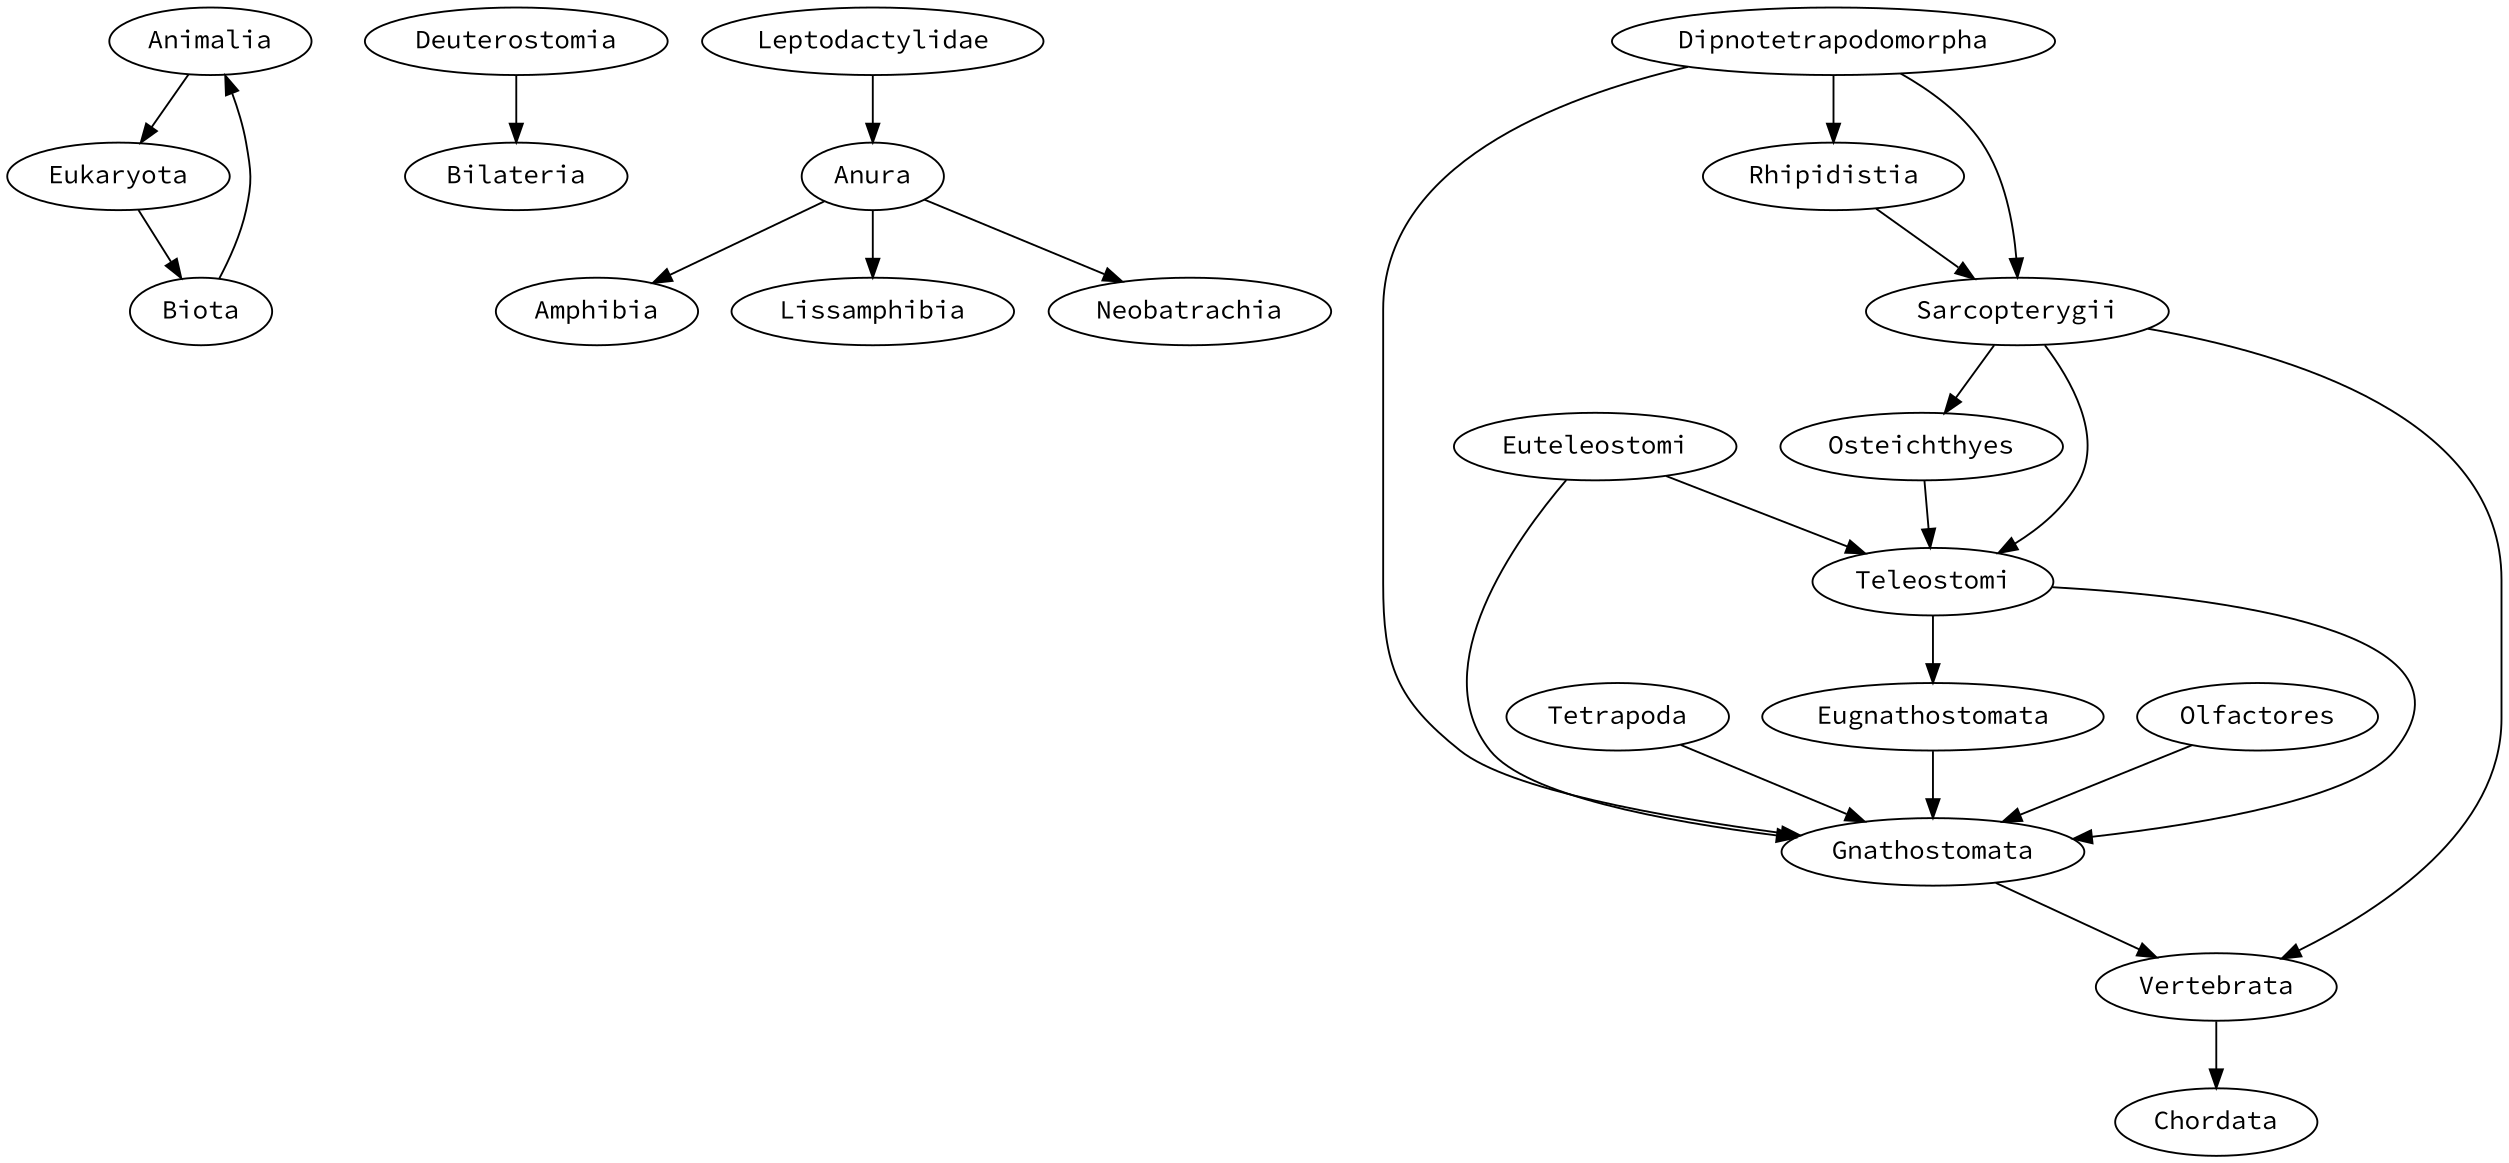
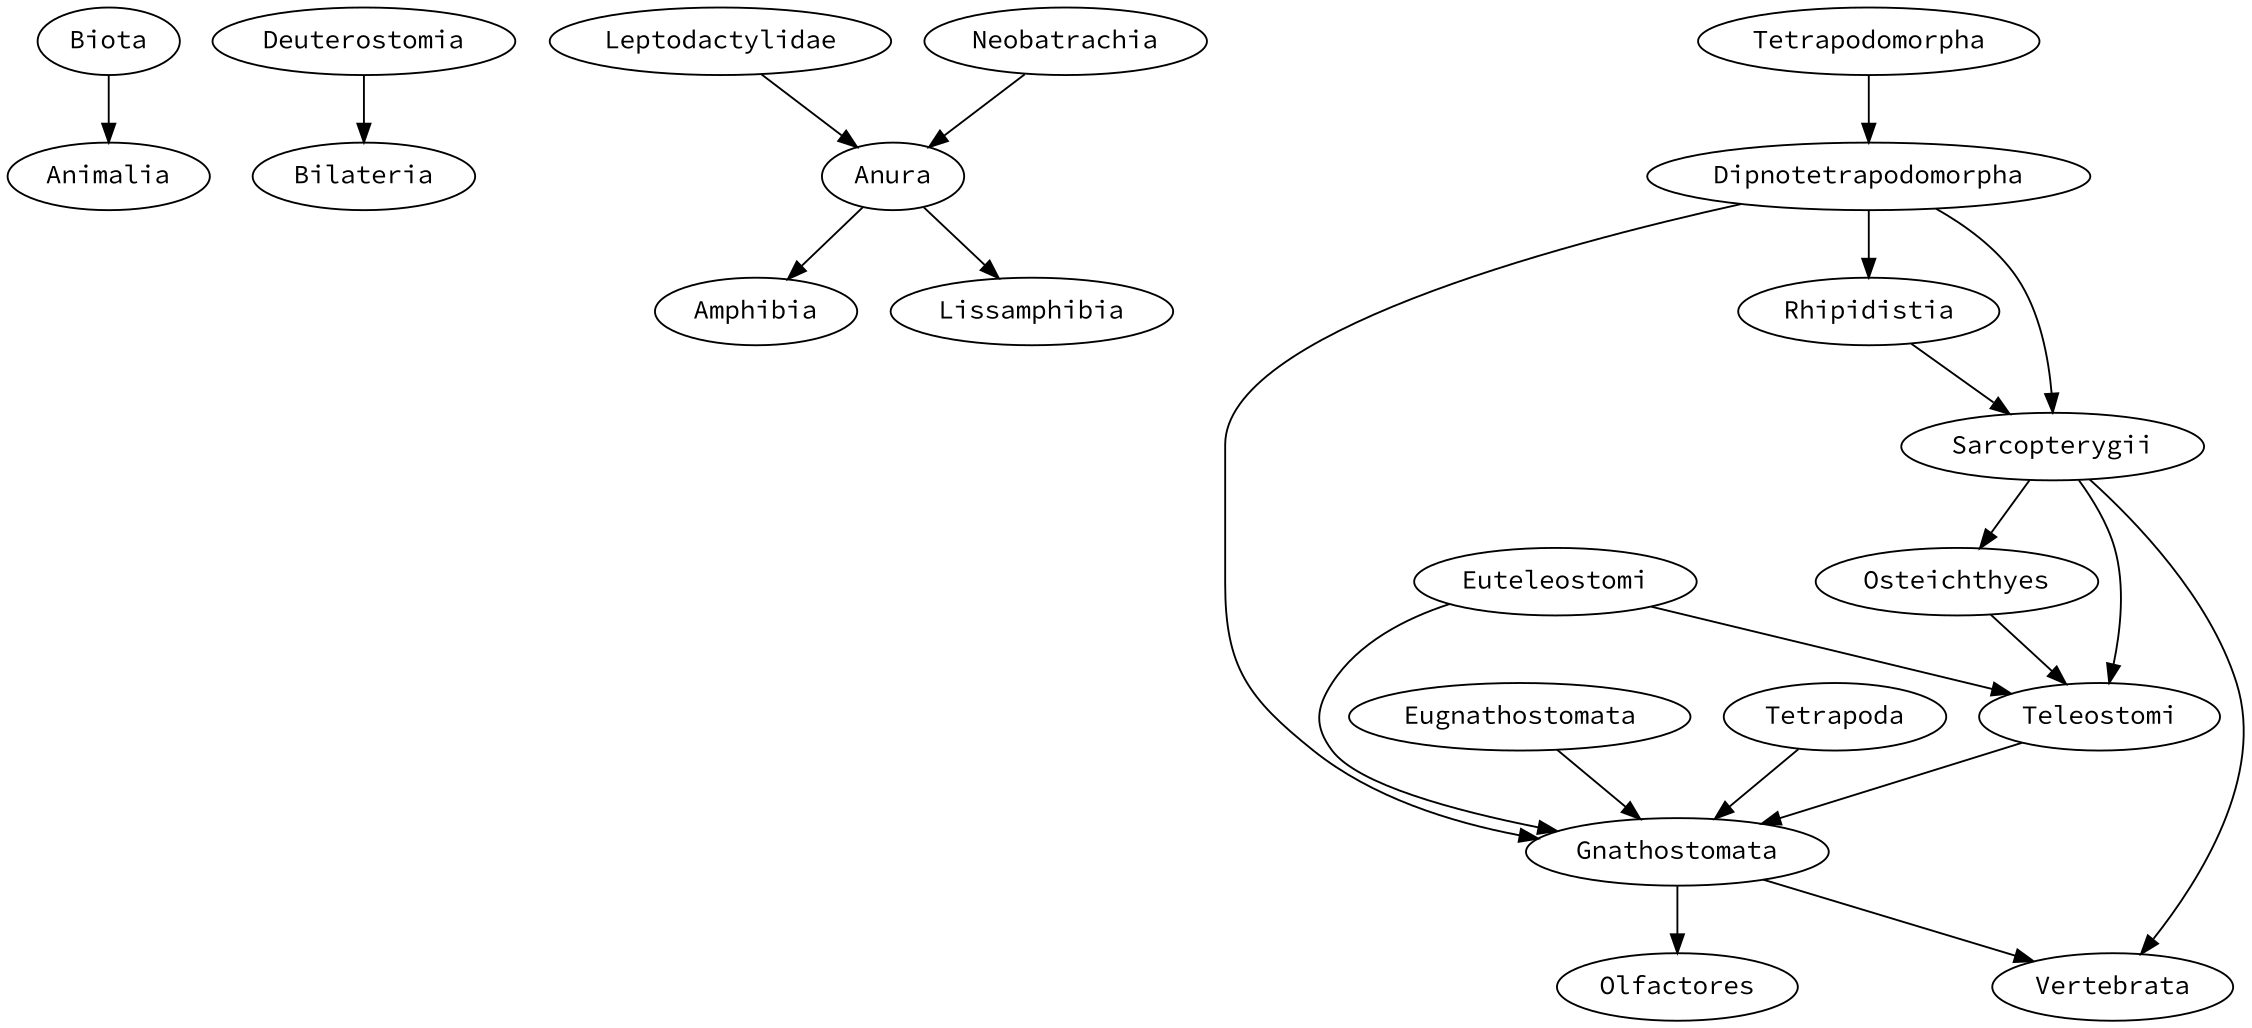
none -> (1869, 41)
(118, 176) -> none
(1014, 237) -> (985, 105)
(1933, 640) -> none
(2106, 780) -> (1677, 910)
(2216, 1122) -> none
